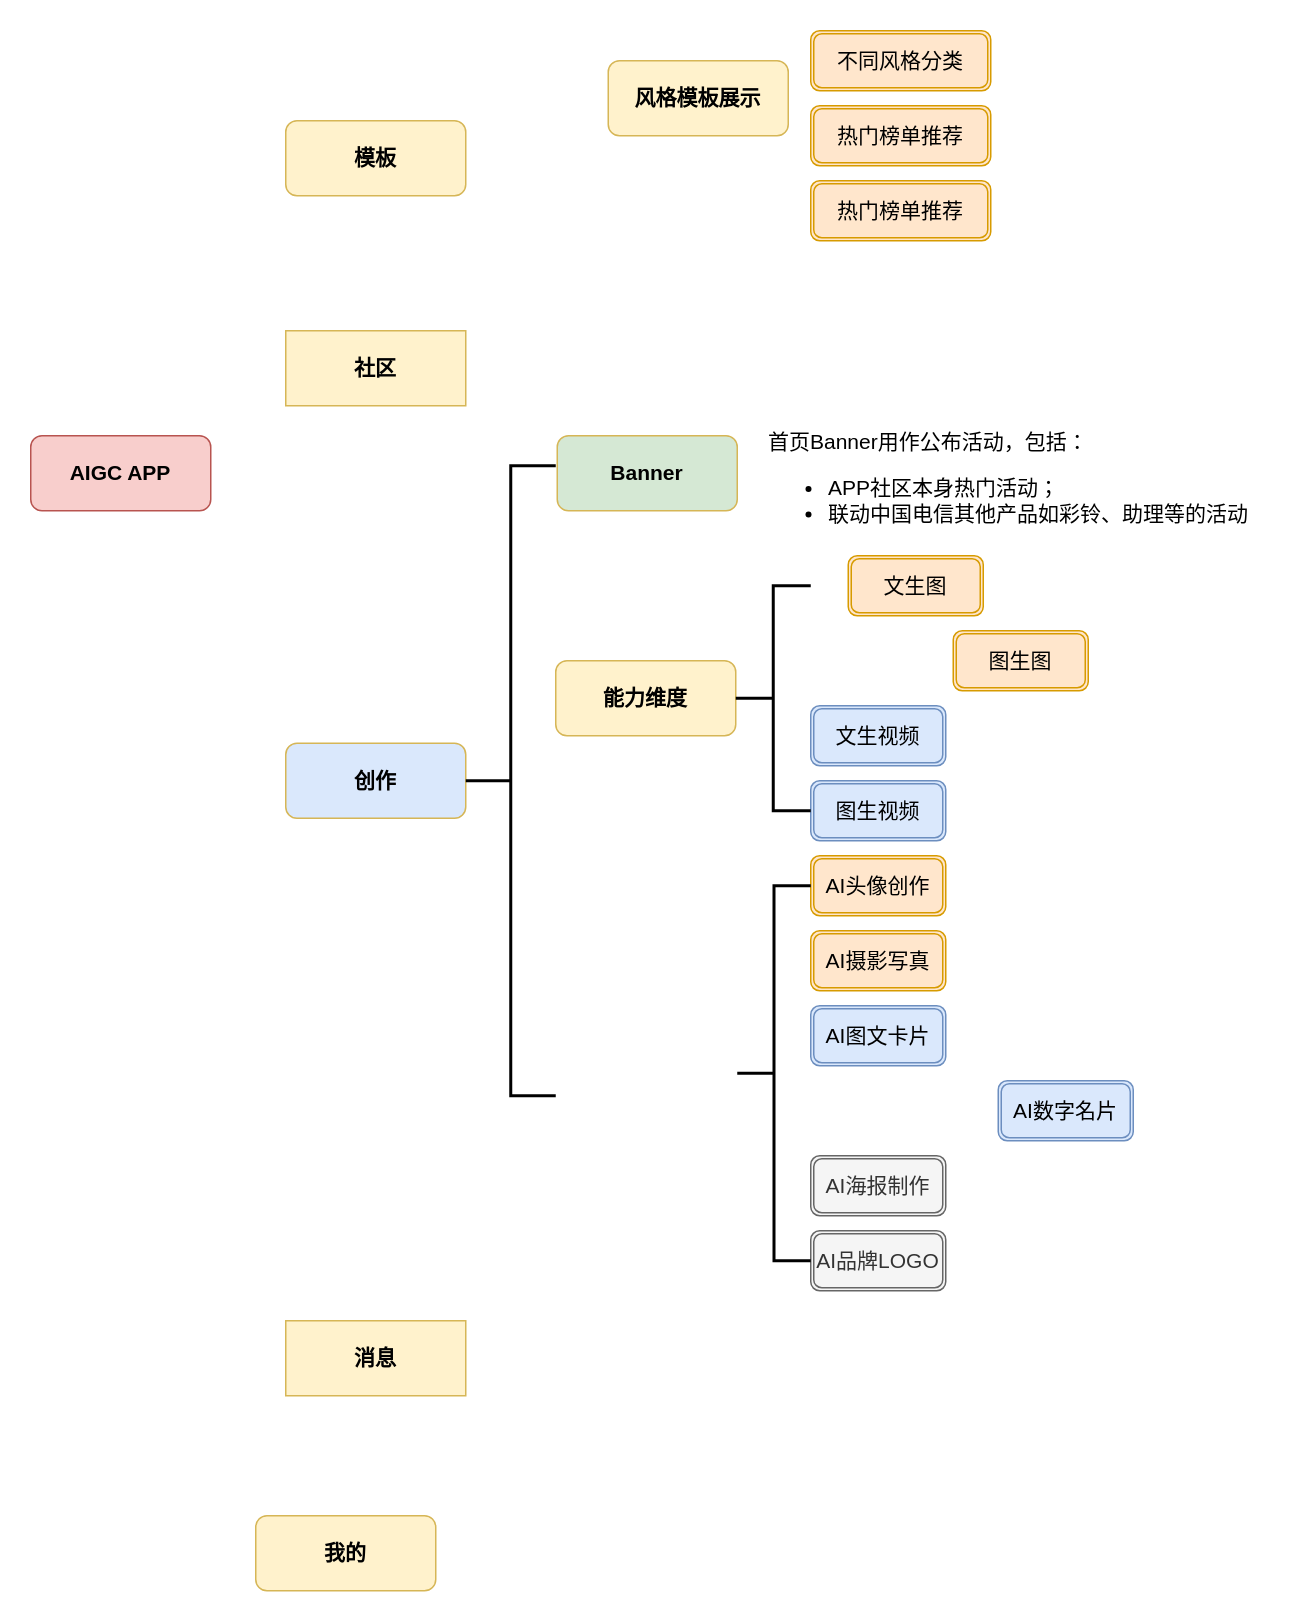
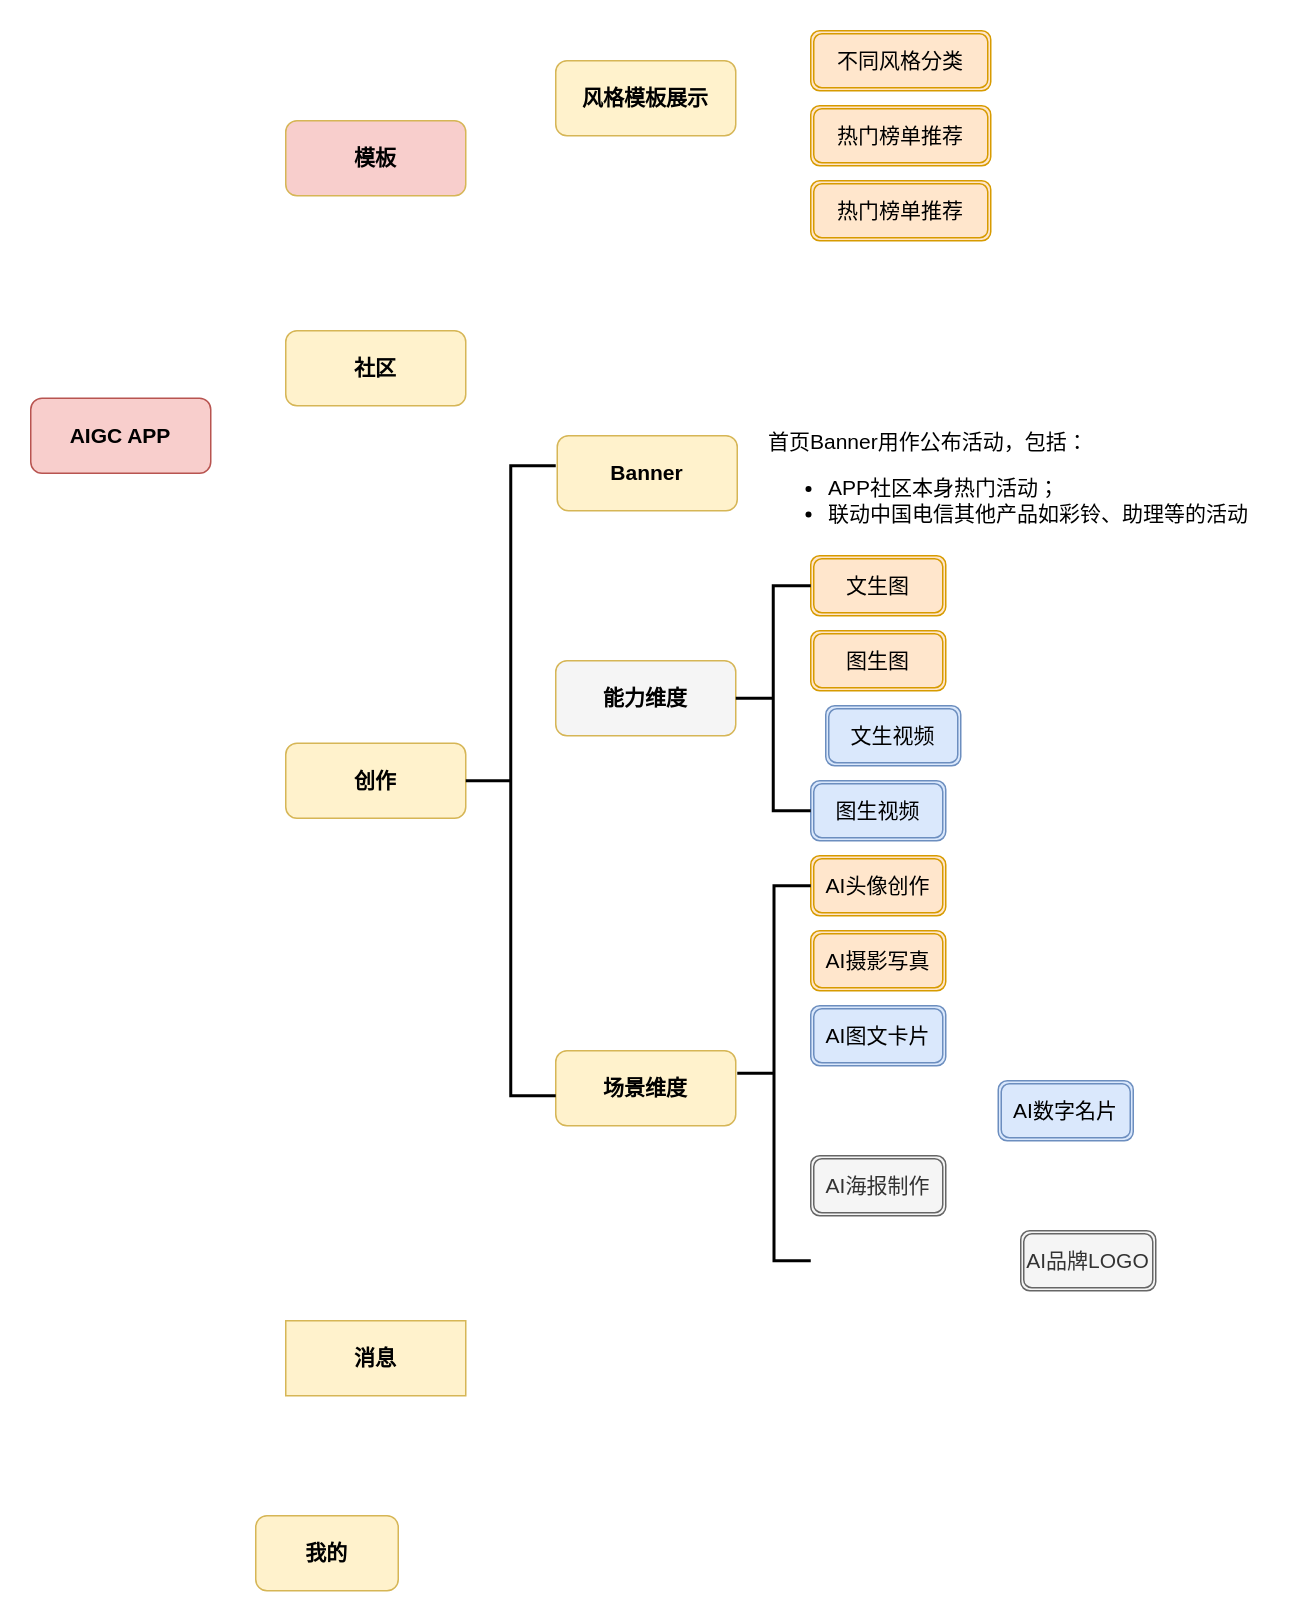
(698, 98) -> (646, 98)
(376, 158) -> (376, 158)
(376, 368) -> (376, 368)
(121, 473) -> (121, 436)
(647, 473) -> (647, 473)
(916, 586) -> (878, 586)
(1021, 661) -> (878, 661)
(646, 698) -> (646, 698)
(878, 736) -> (893, 736)
(376, 781) -> (376, 781)
none -> (646, 1088)
(878, 1261) -> (1088, 1261)
(346, 1553) -> (327, 1553)
